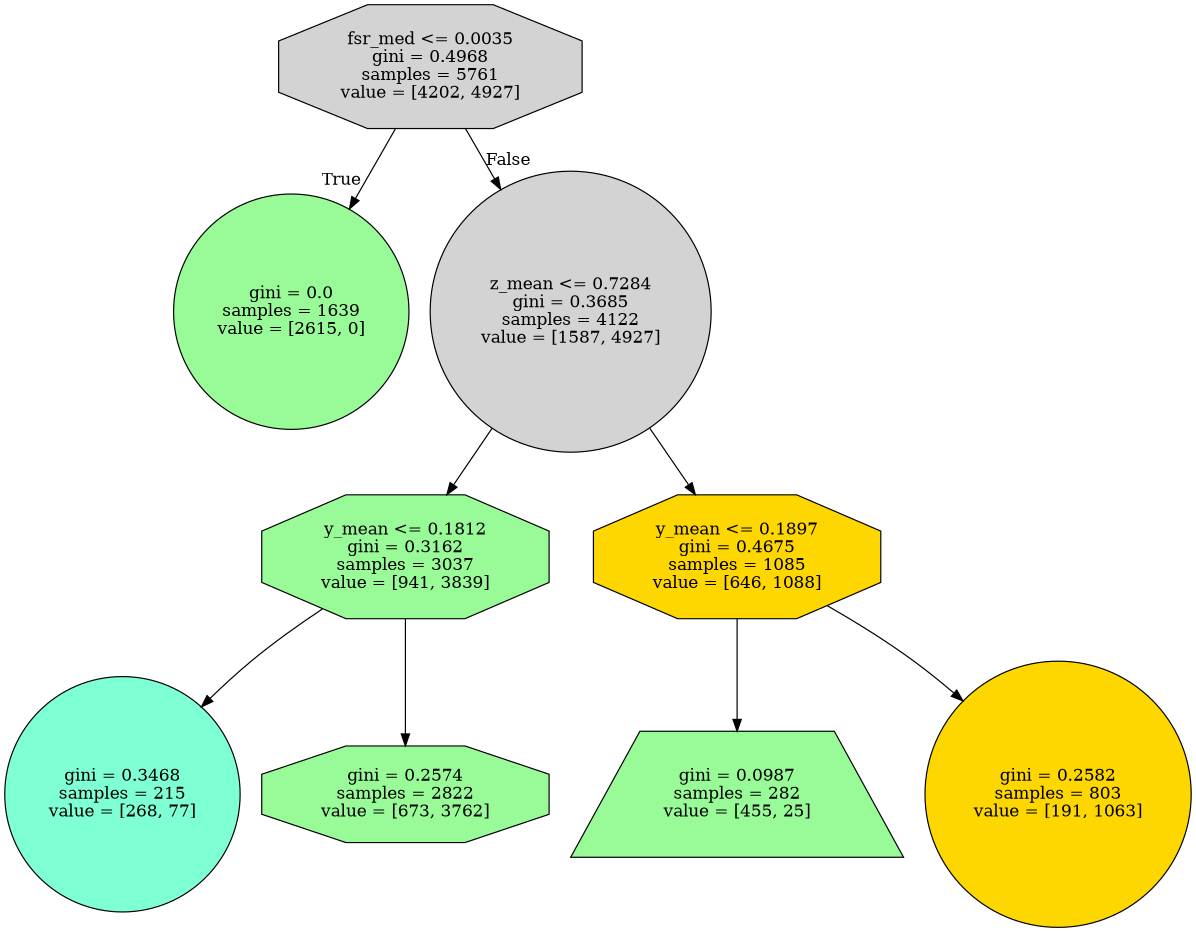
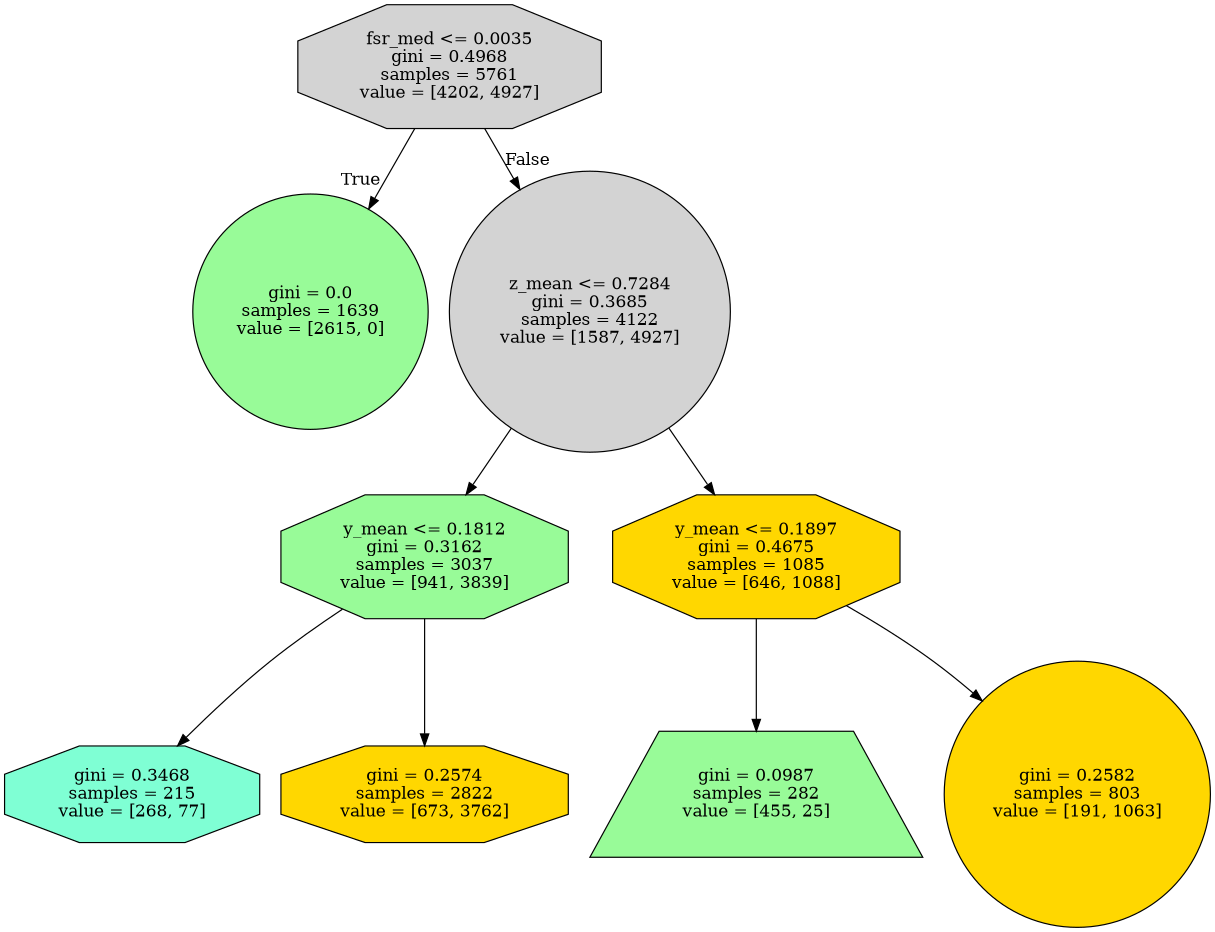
(122, 794) -> (132, 794)
(405, 794) -> (425, 794)
